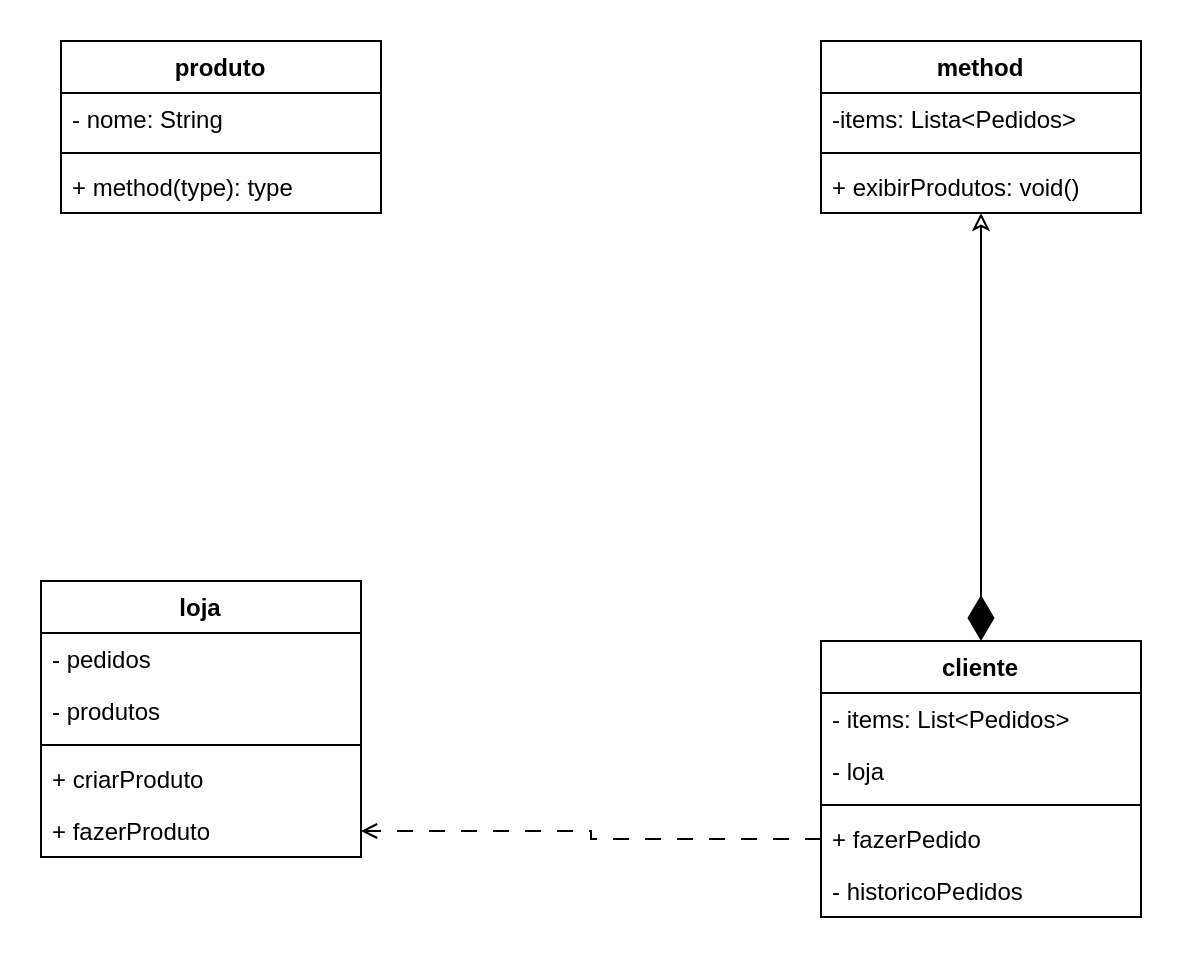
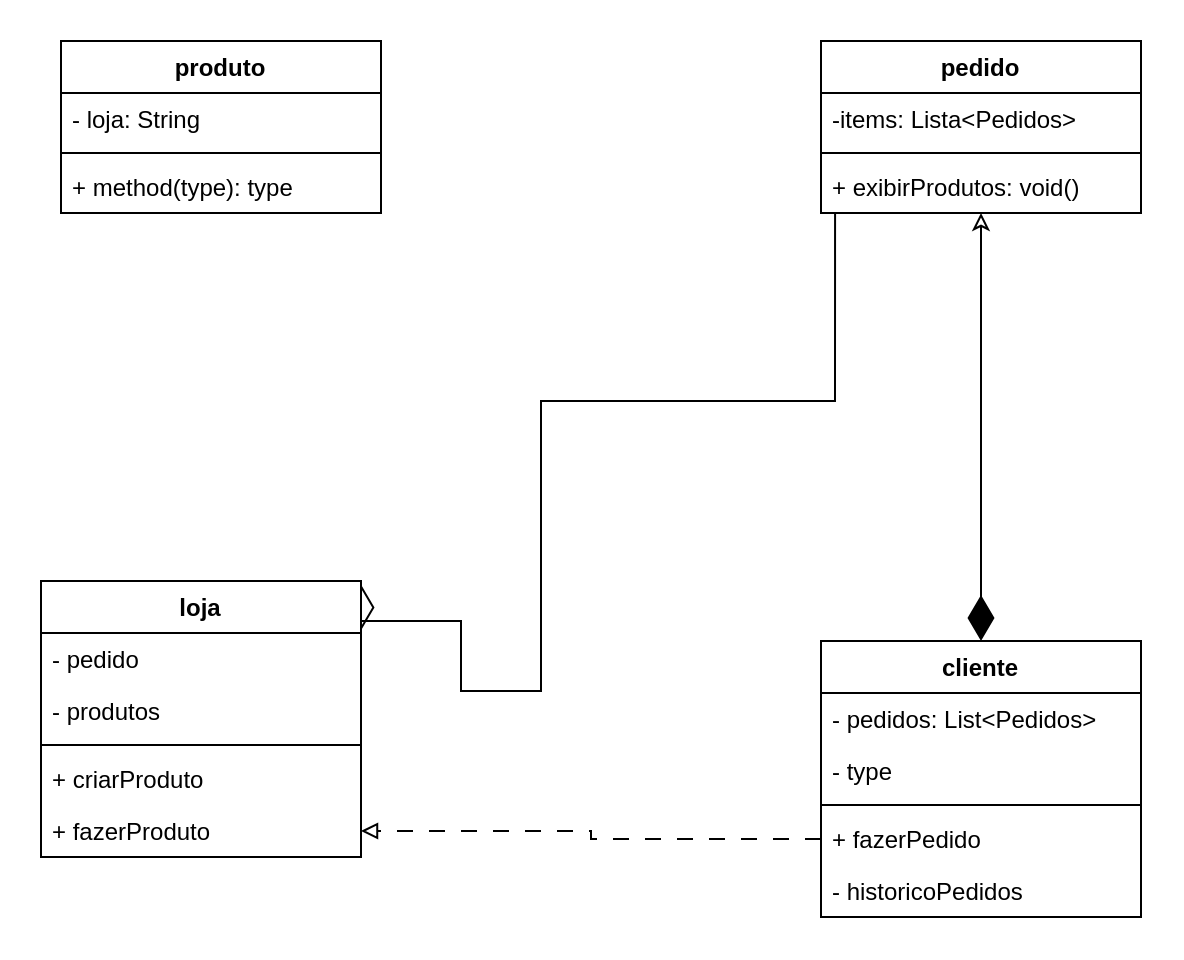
(981, 69) -> (981, 69)
(155, 121) -> (151, 121)
none -> (541, 433)
(107, 661) -> (101, 661)
(962, 721) -> (976, 721)
(867, 773) -> (870, 773)
(372, 831) -> (378, 831)
